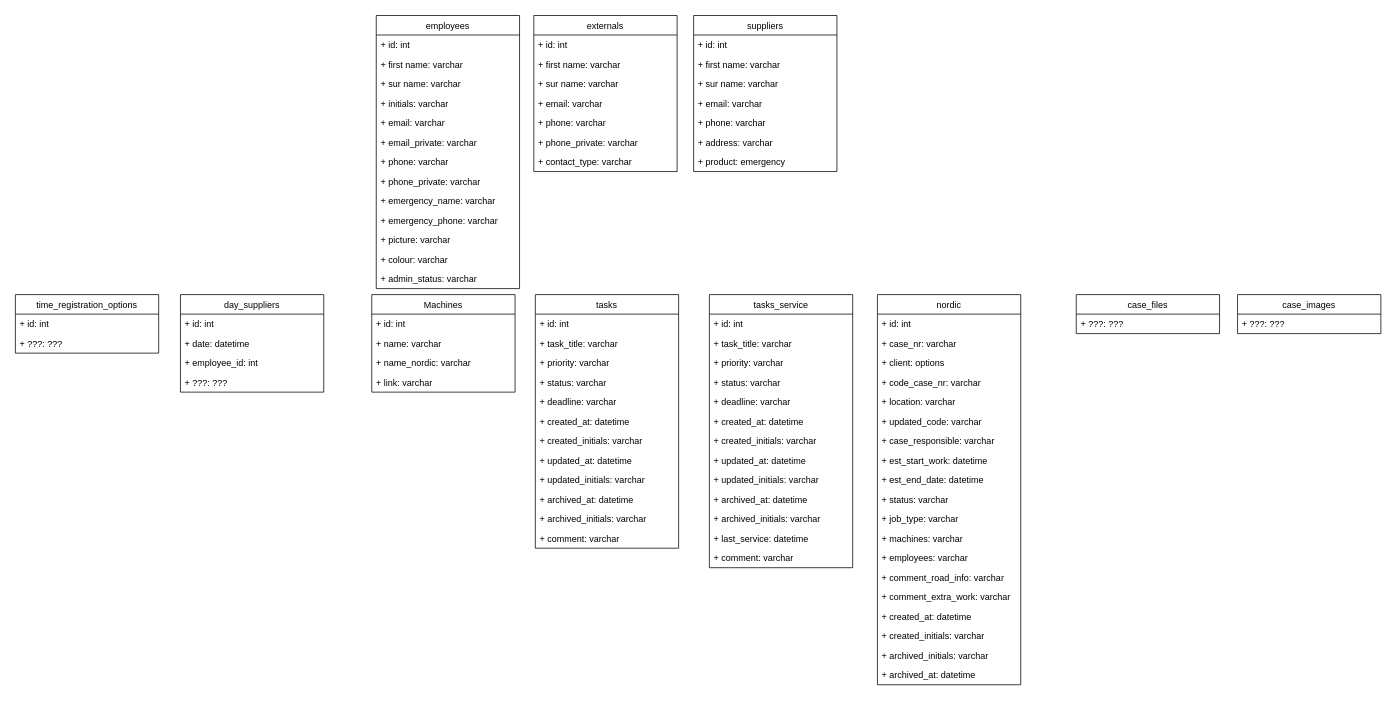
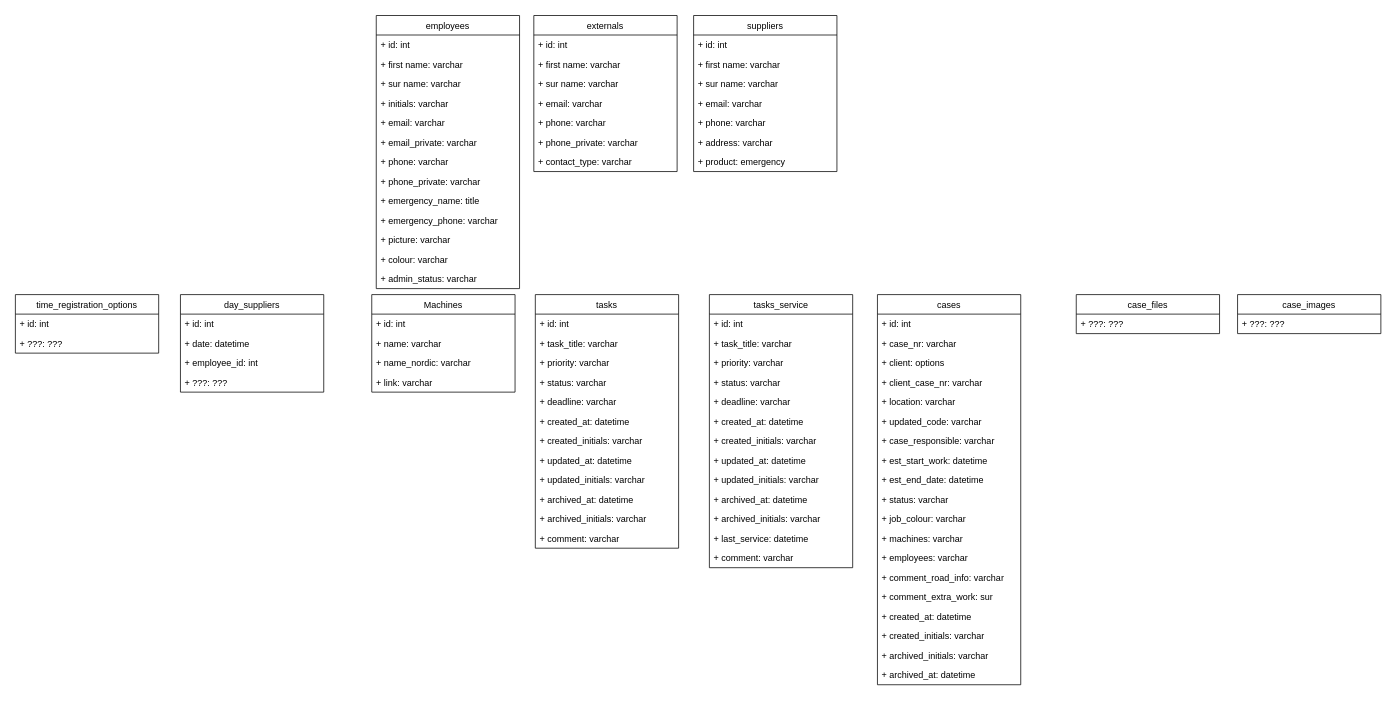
(440, 201) -> (432, 201)
(948, 305) -> (948, 305)
(936, 383) -> (938, 383)
(926, 519) -> (929, 519)
(951, 597) -> (941, 597)
